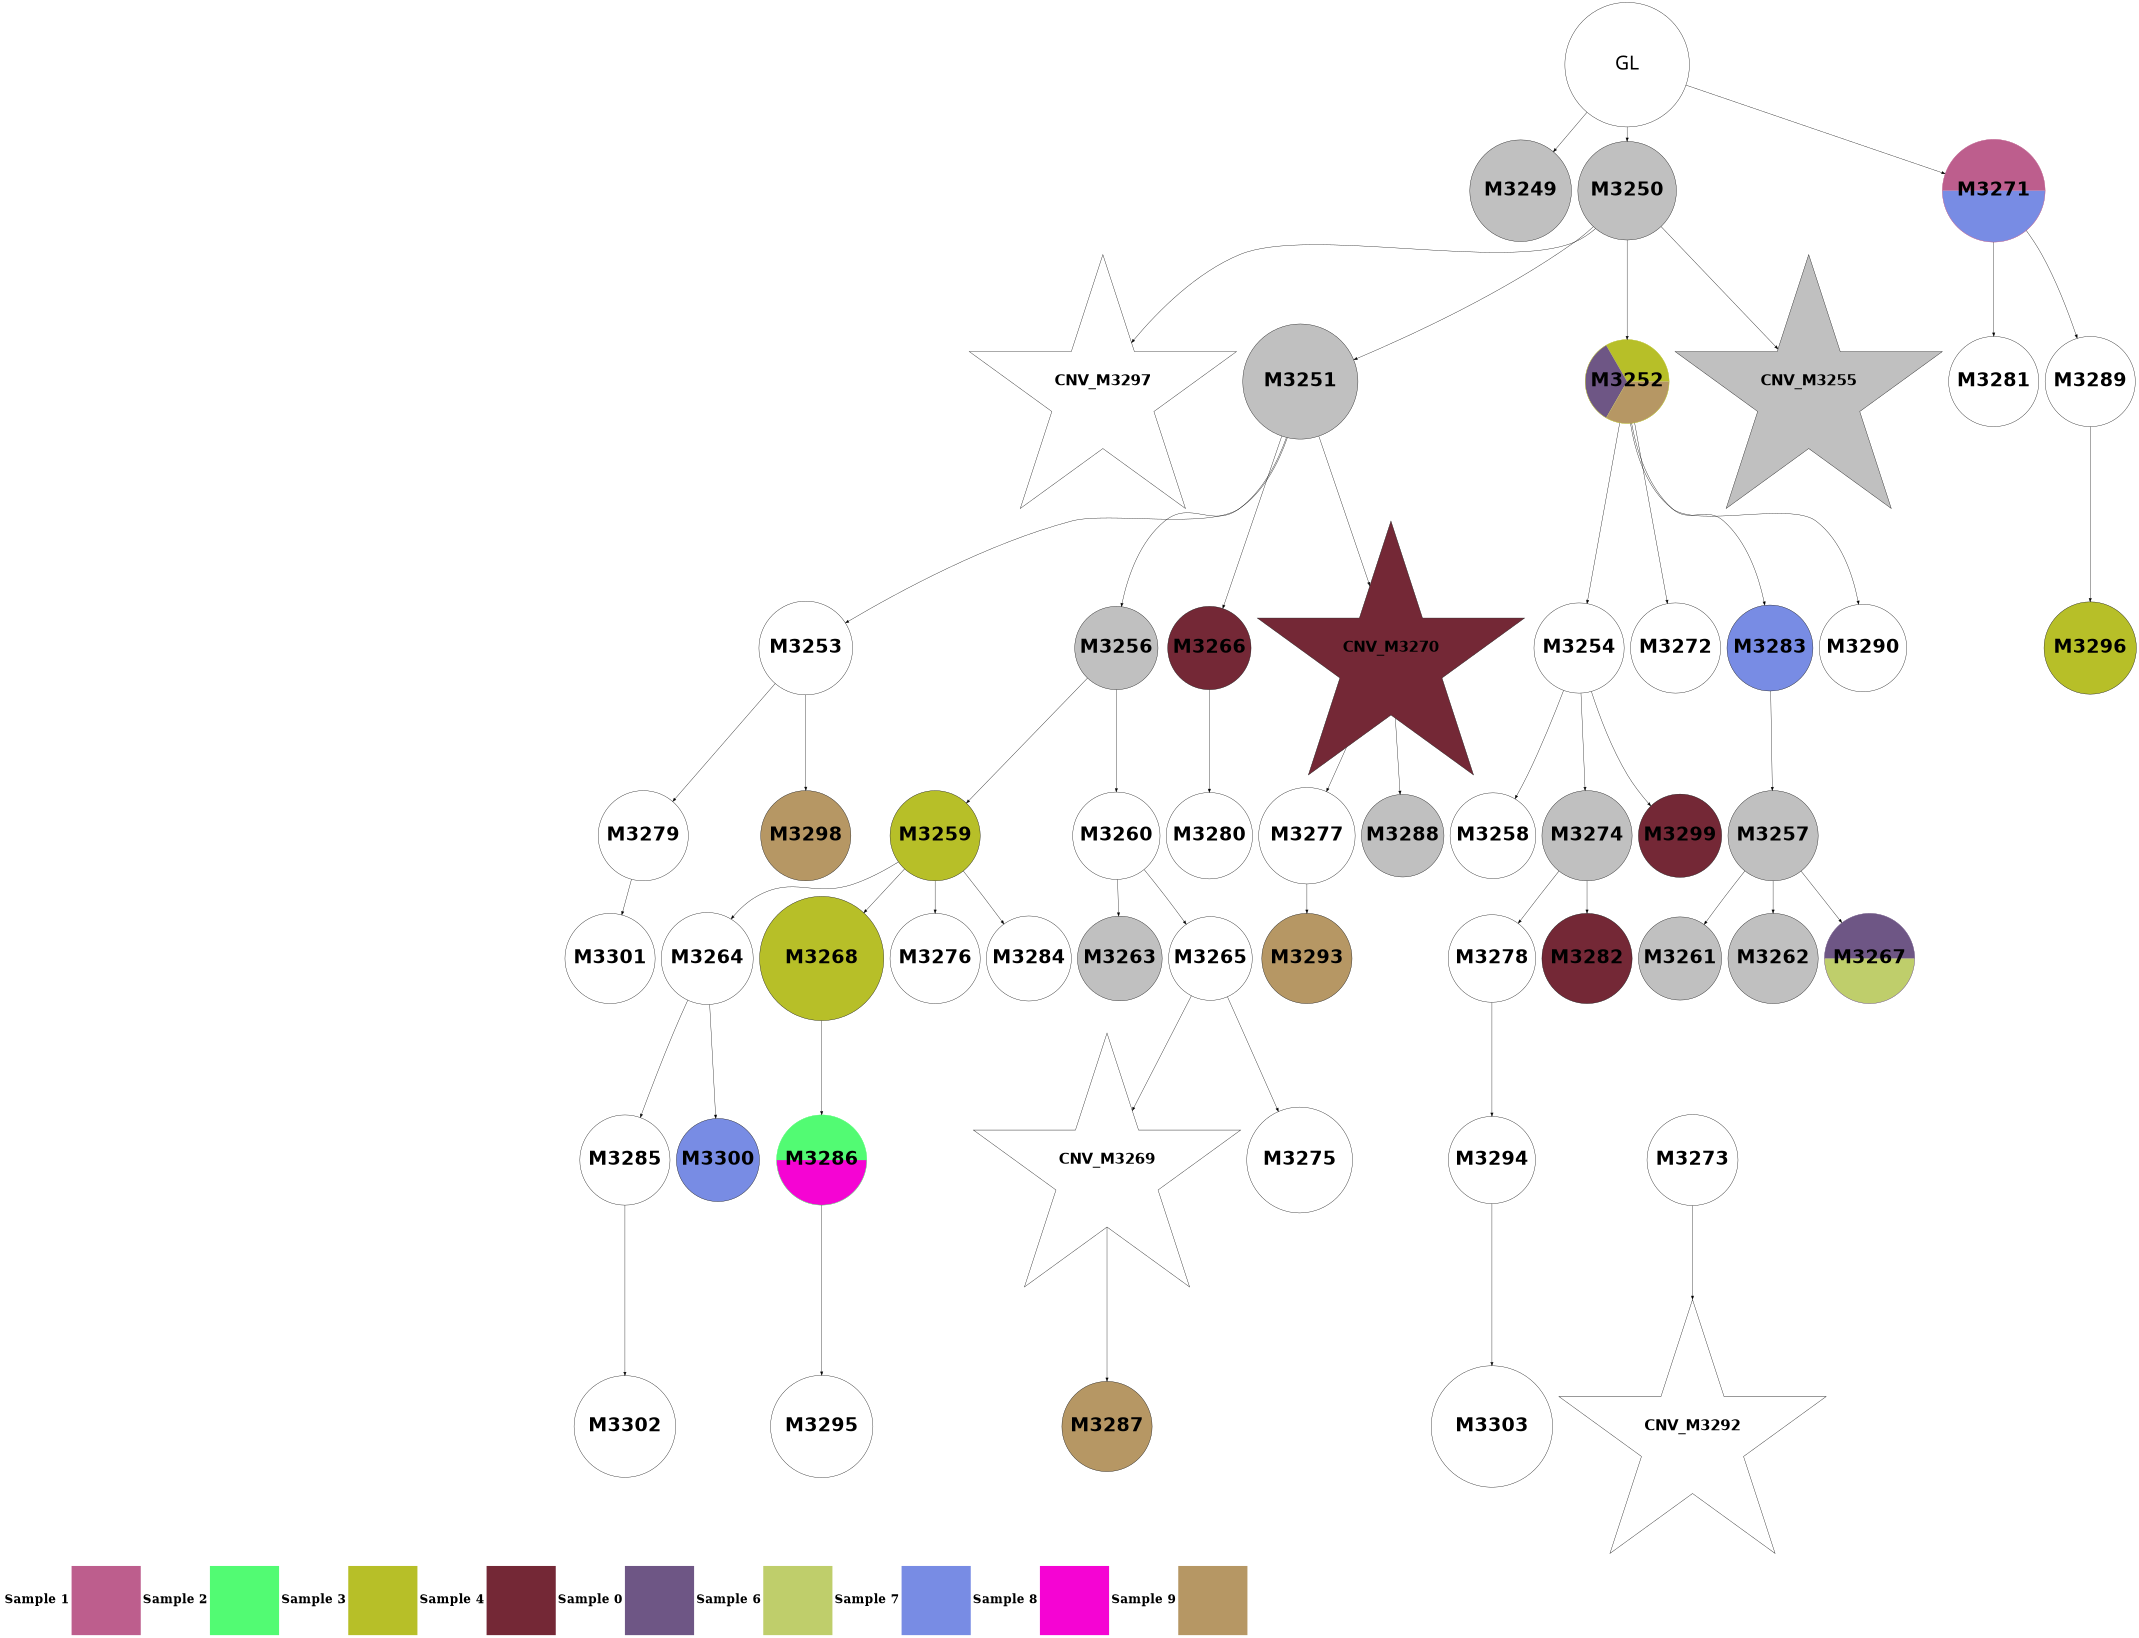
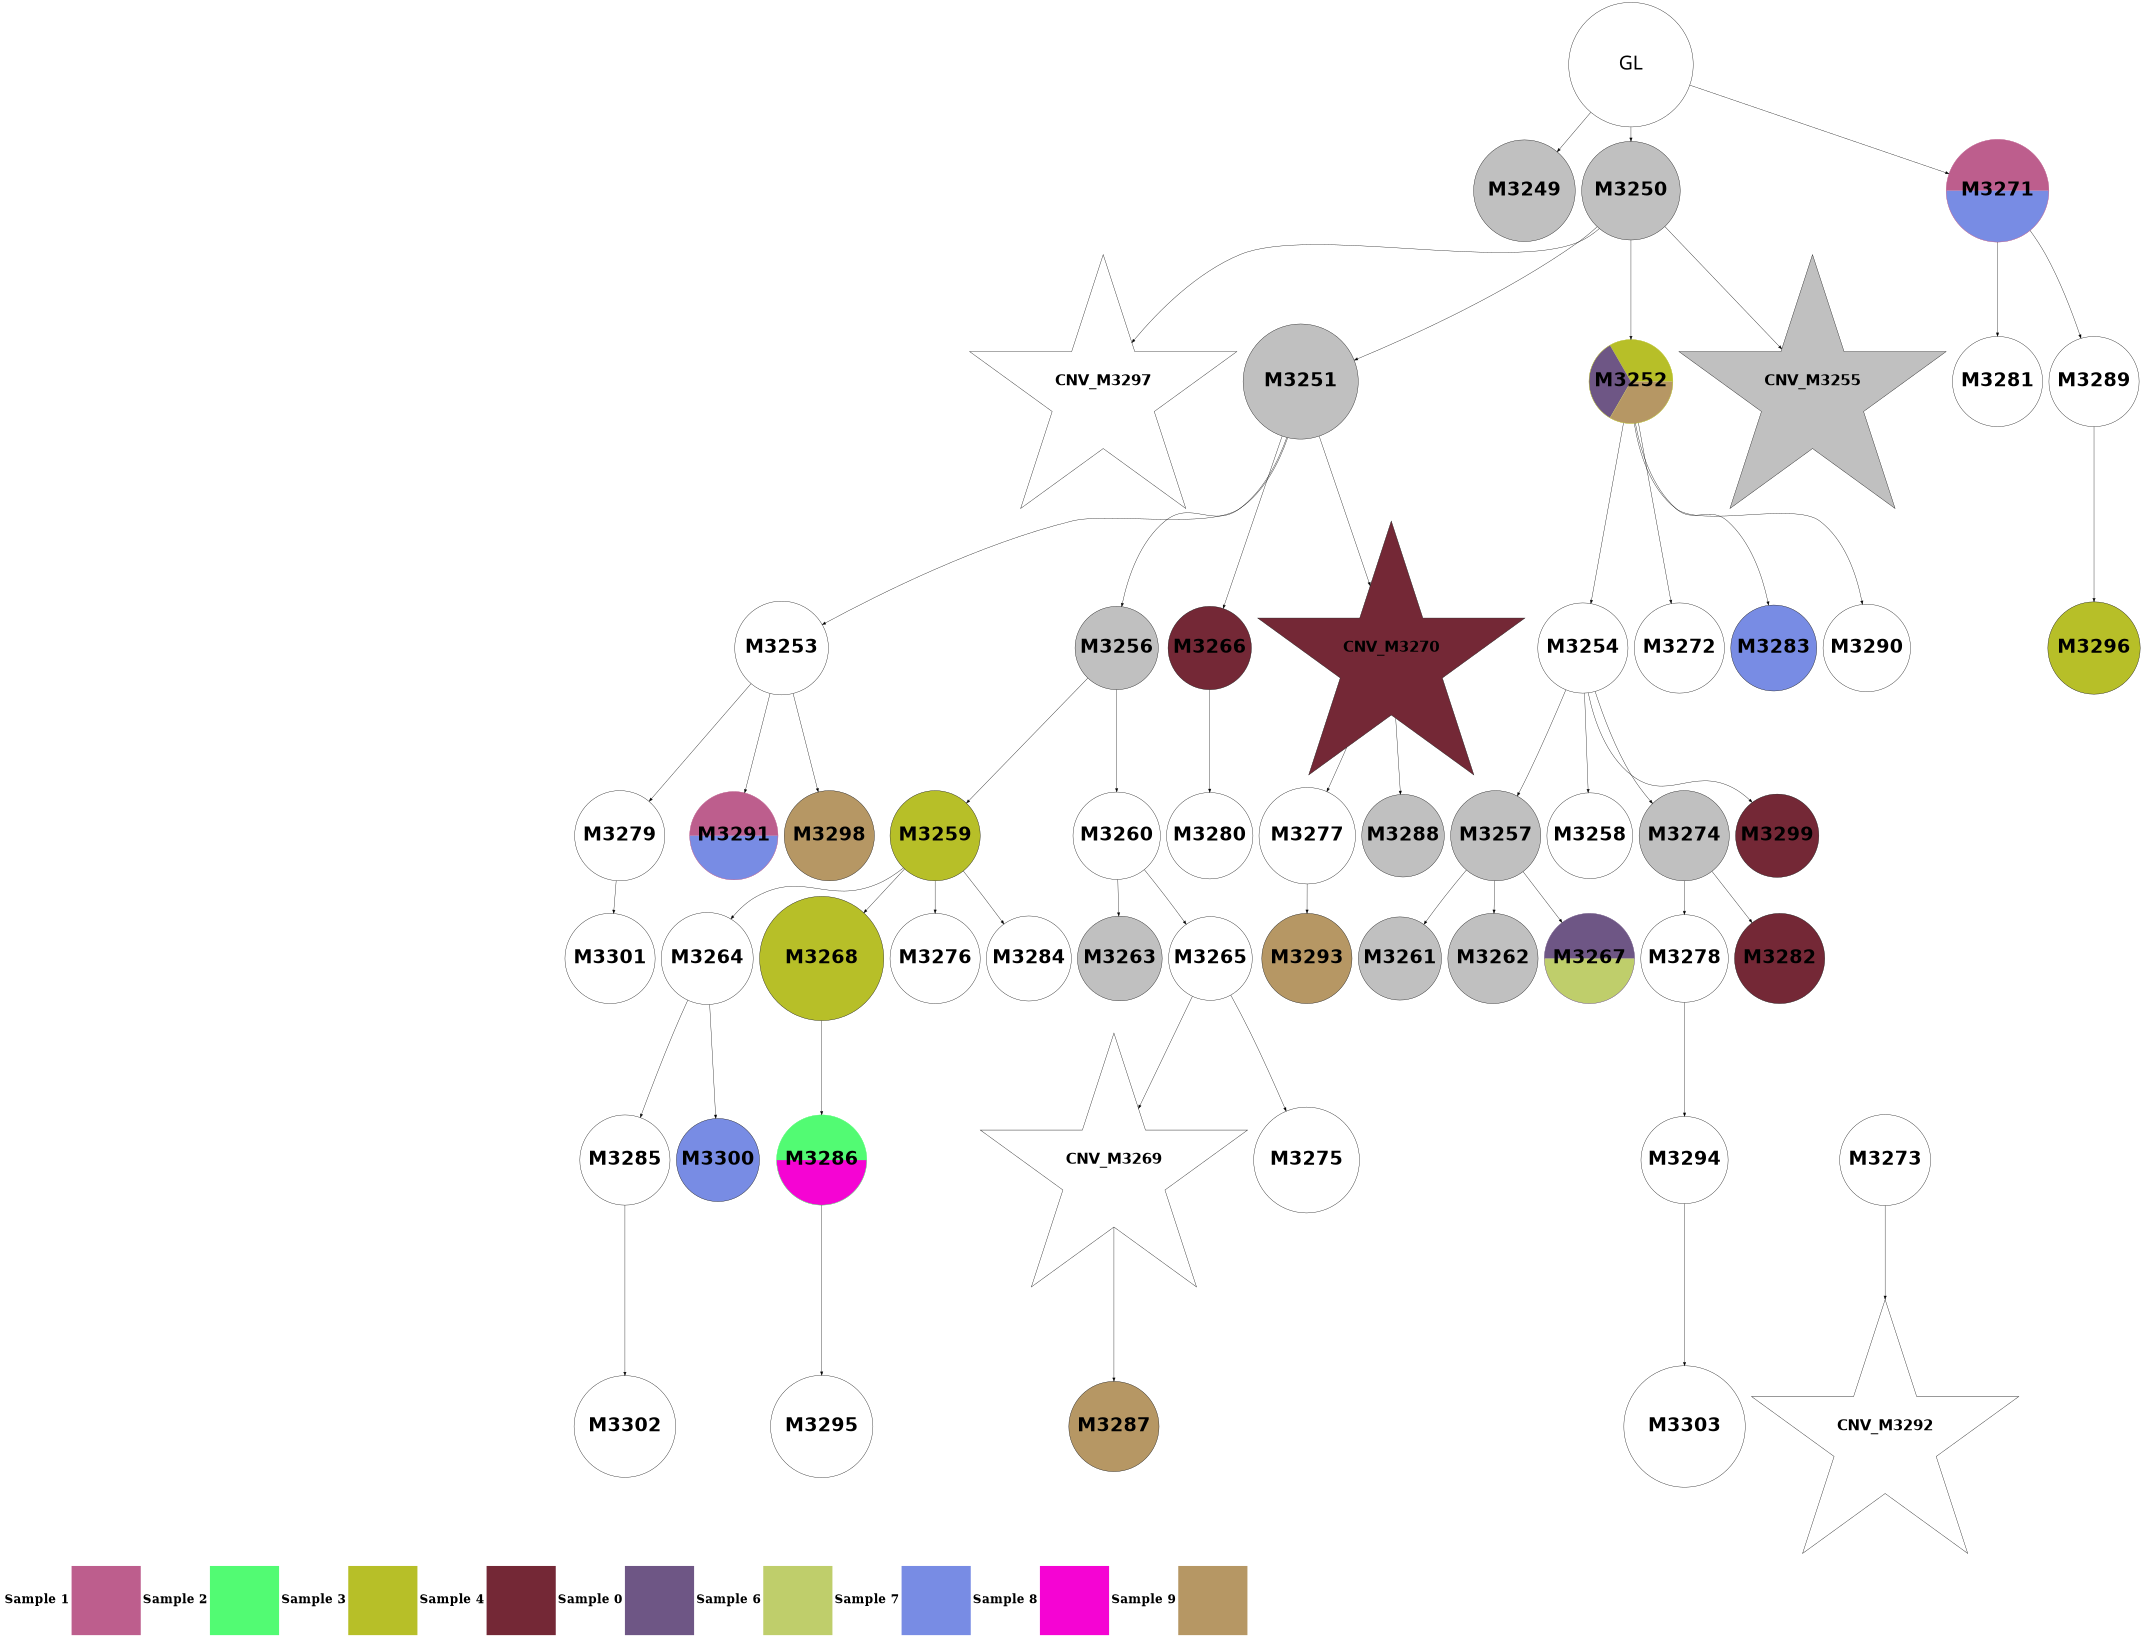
(1771, 739) -> (1543, 742)
none -> (734, 836)
